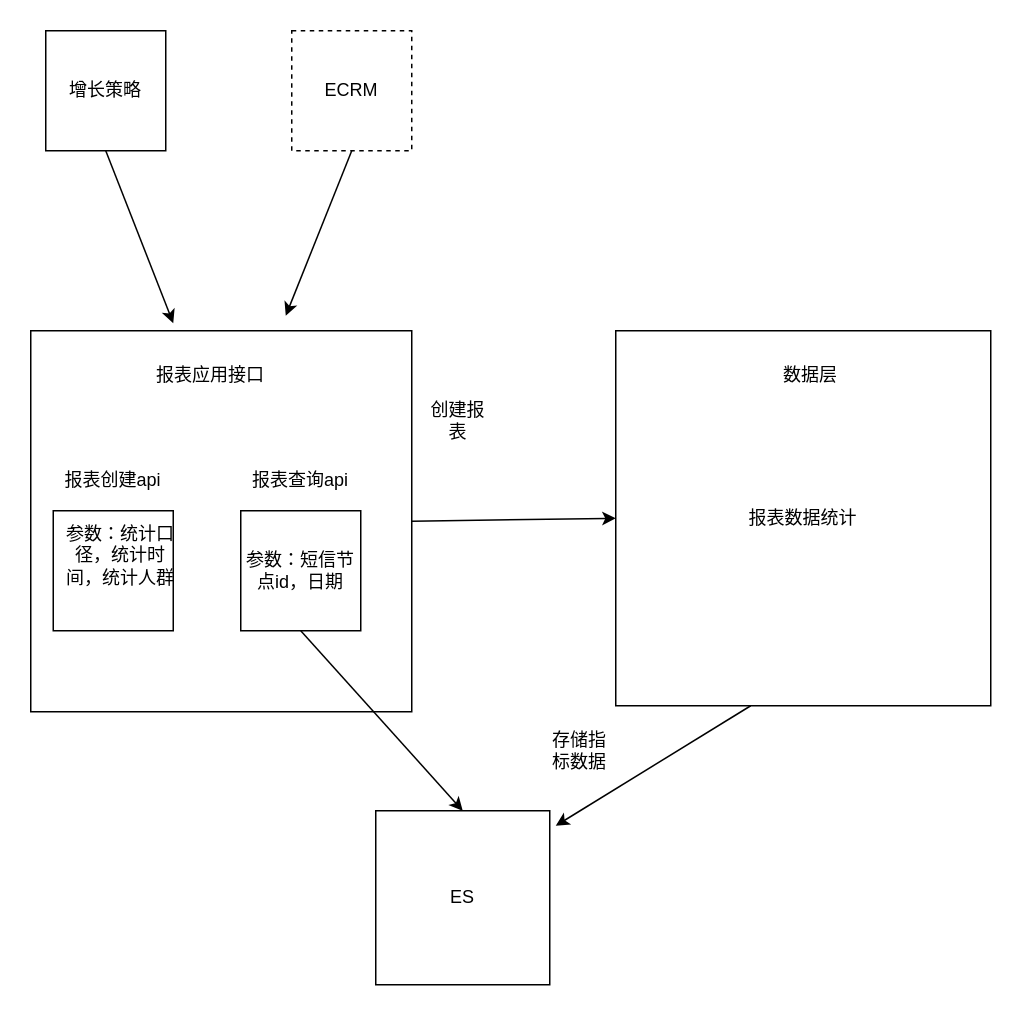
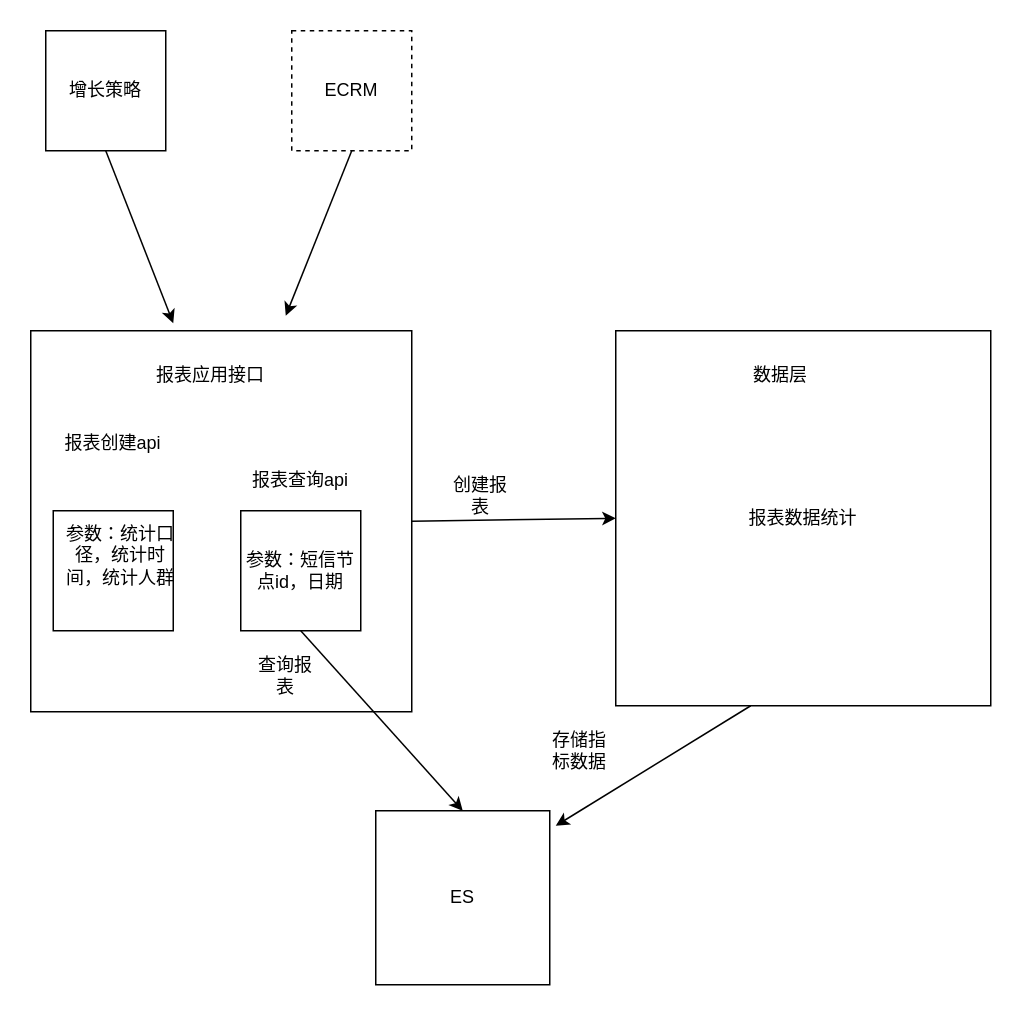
(811, 376) -> (781, 376)
(458, 421) -> (481, 496)
(113, 481) -> (113, 443)
none -> (286, 676)
